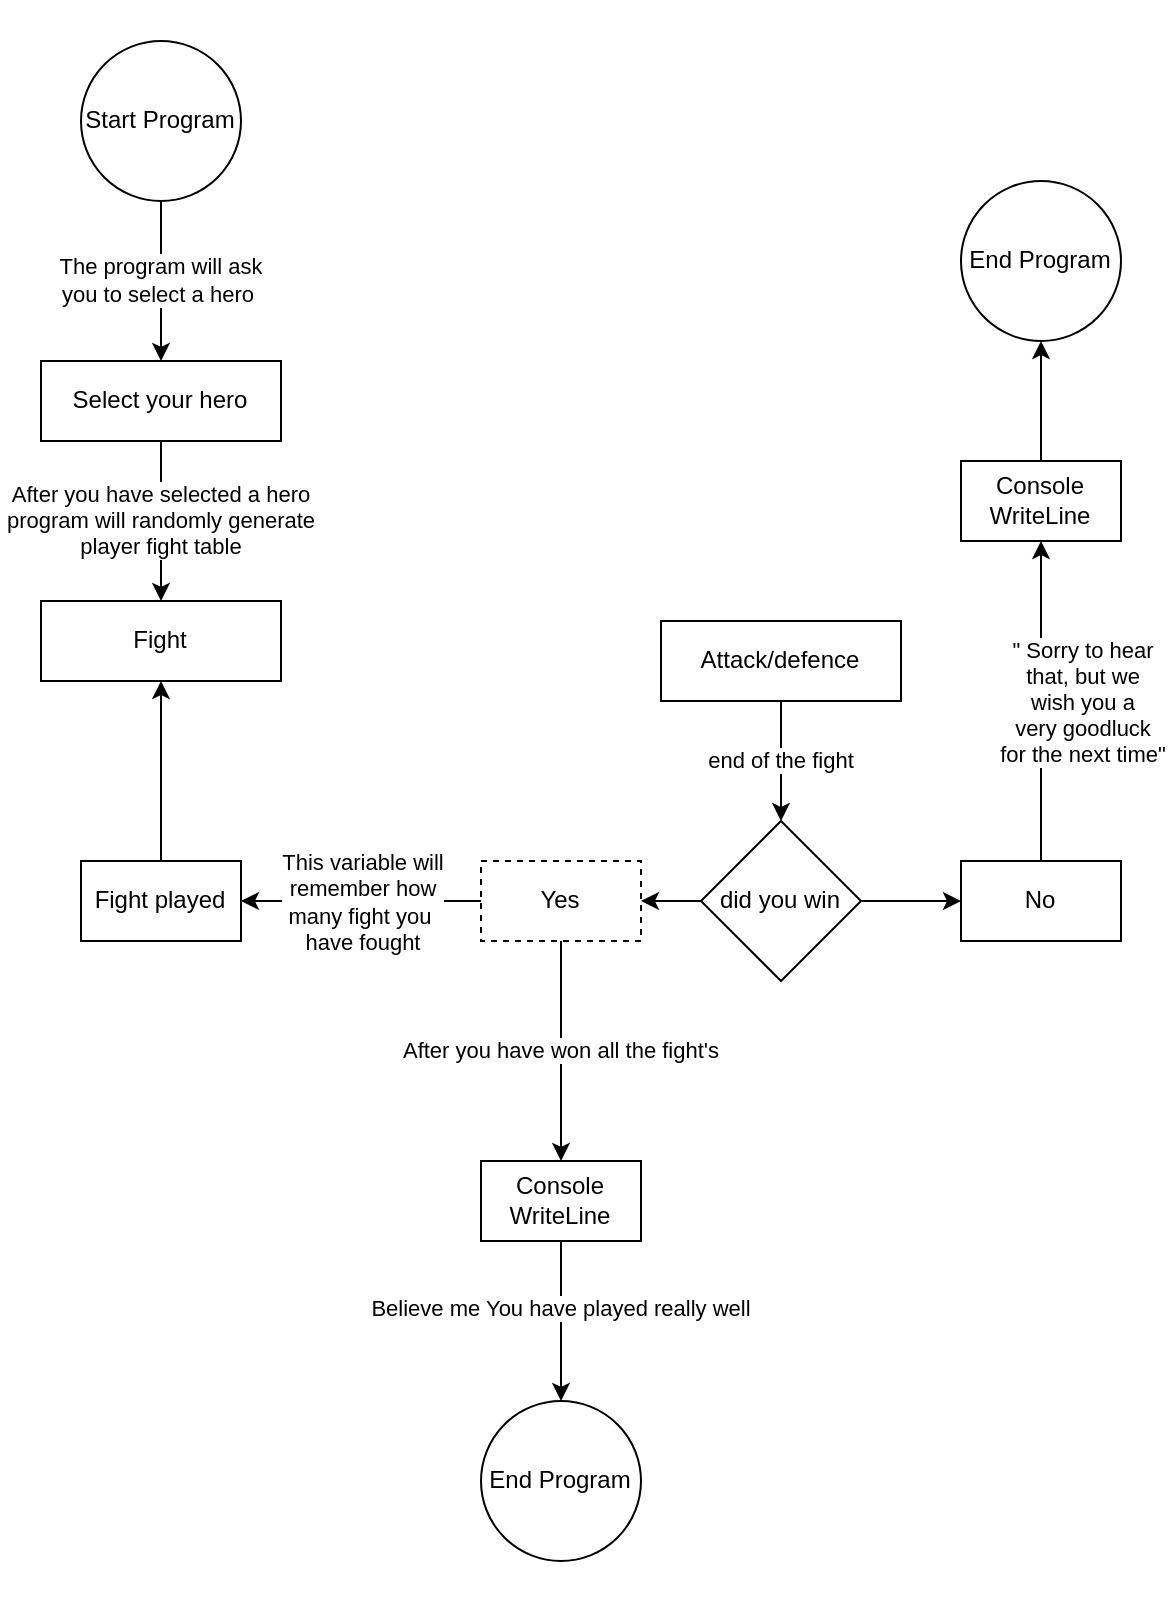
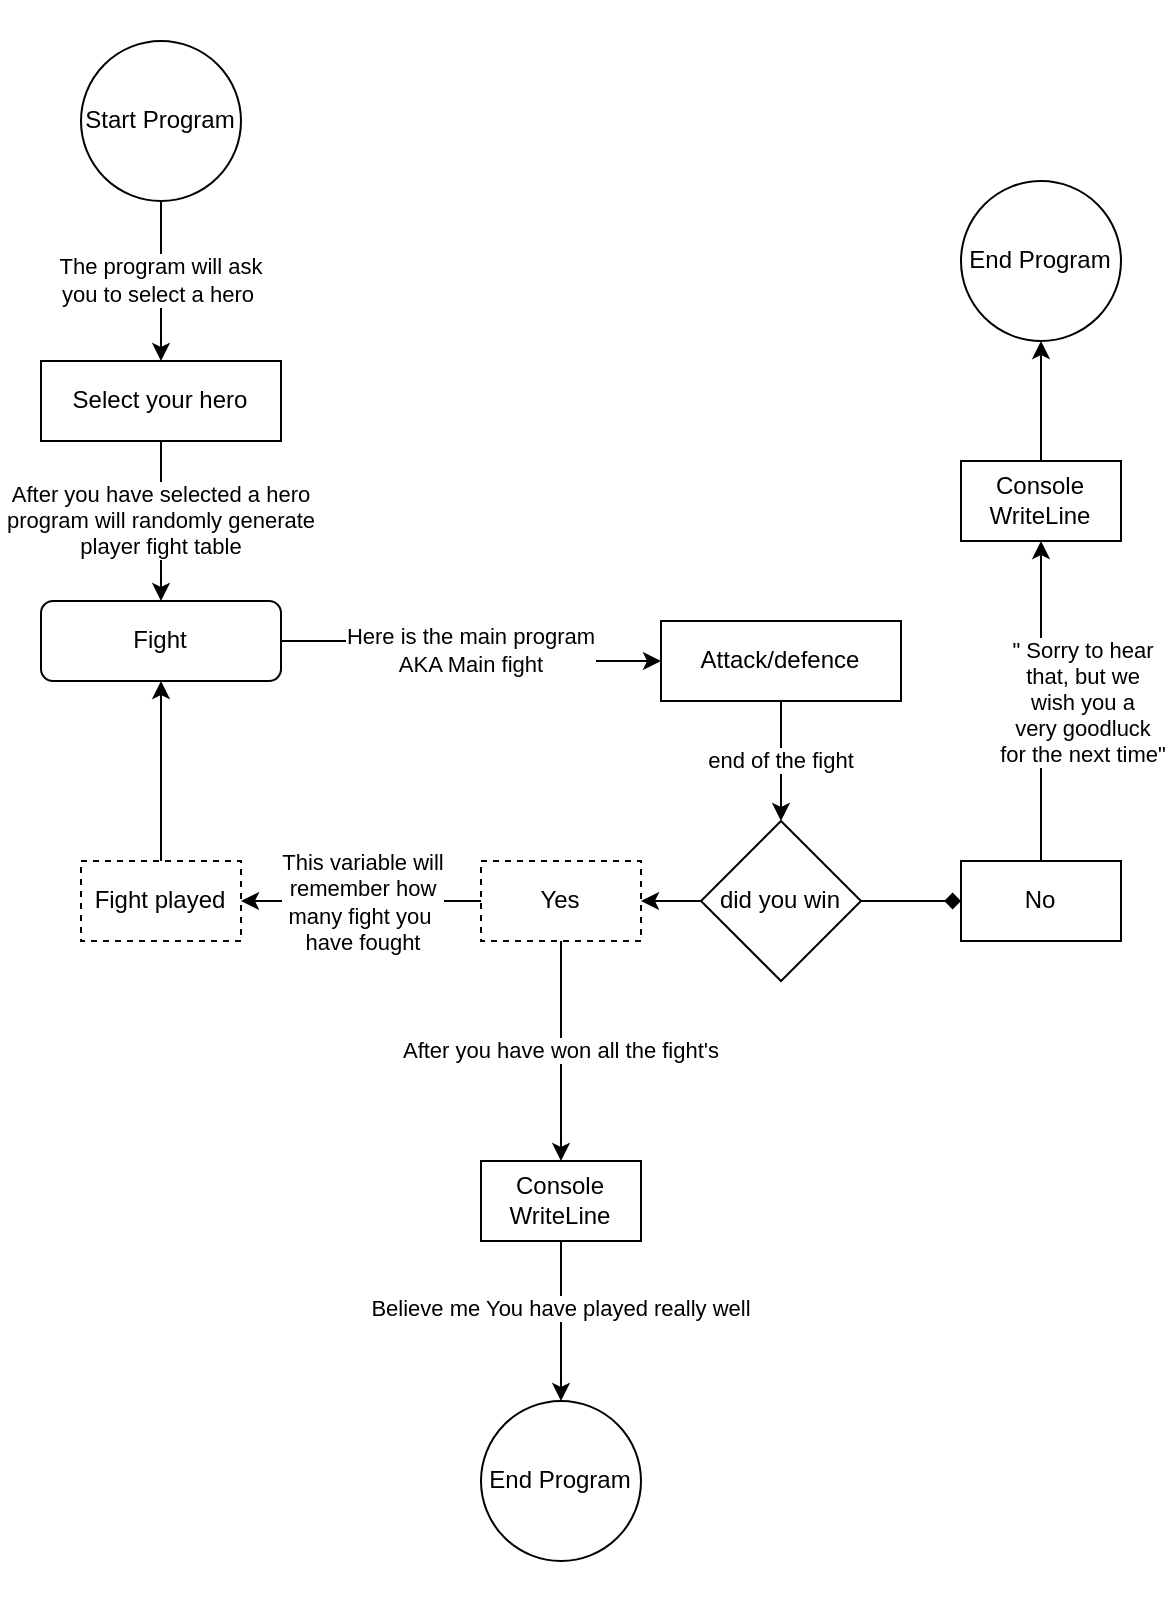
(161, 641) -> (161, 641)
none -> (378, 641)
(161, 901) -> (161, 901)
(945, 901) -> (944, 901)
